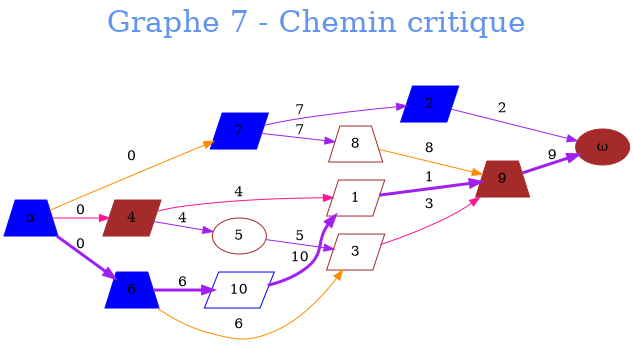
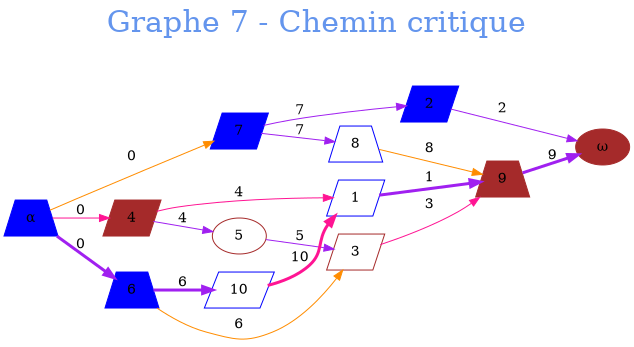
(356, 144) -> (356, 144)
(356, 198) -> (356, 198)
(309, 265) -> (309, 265)
